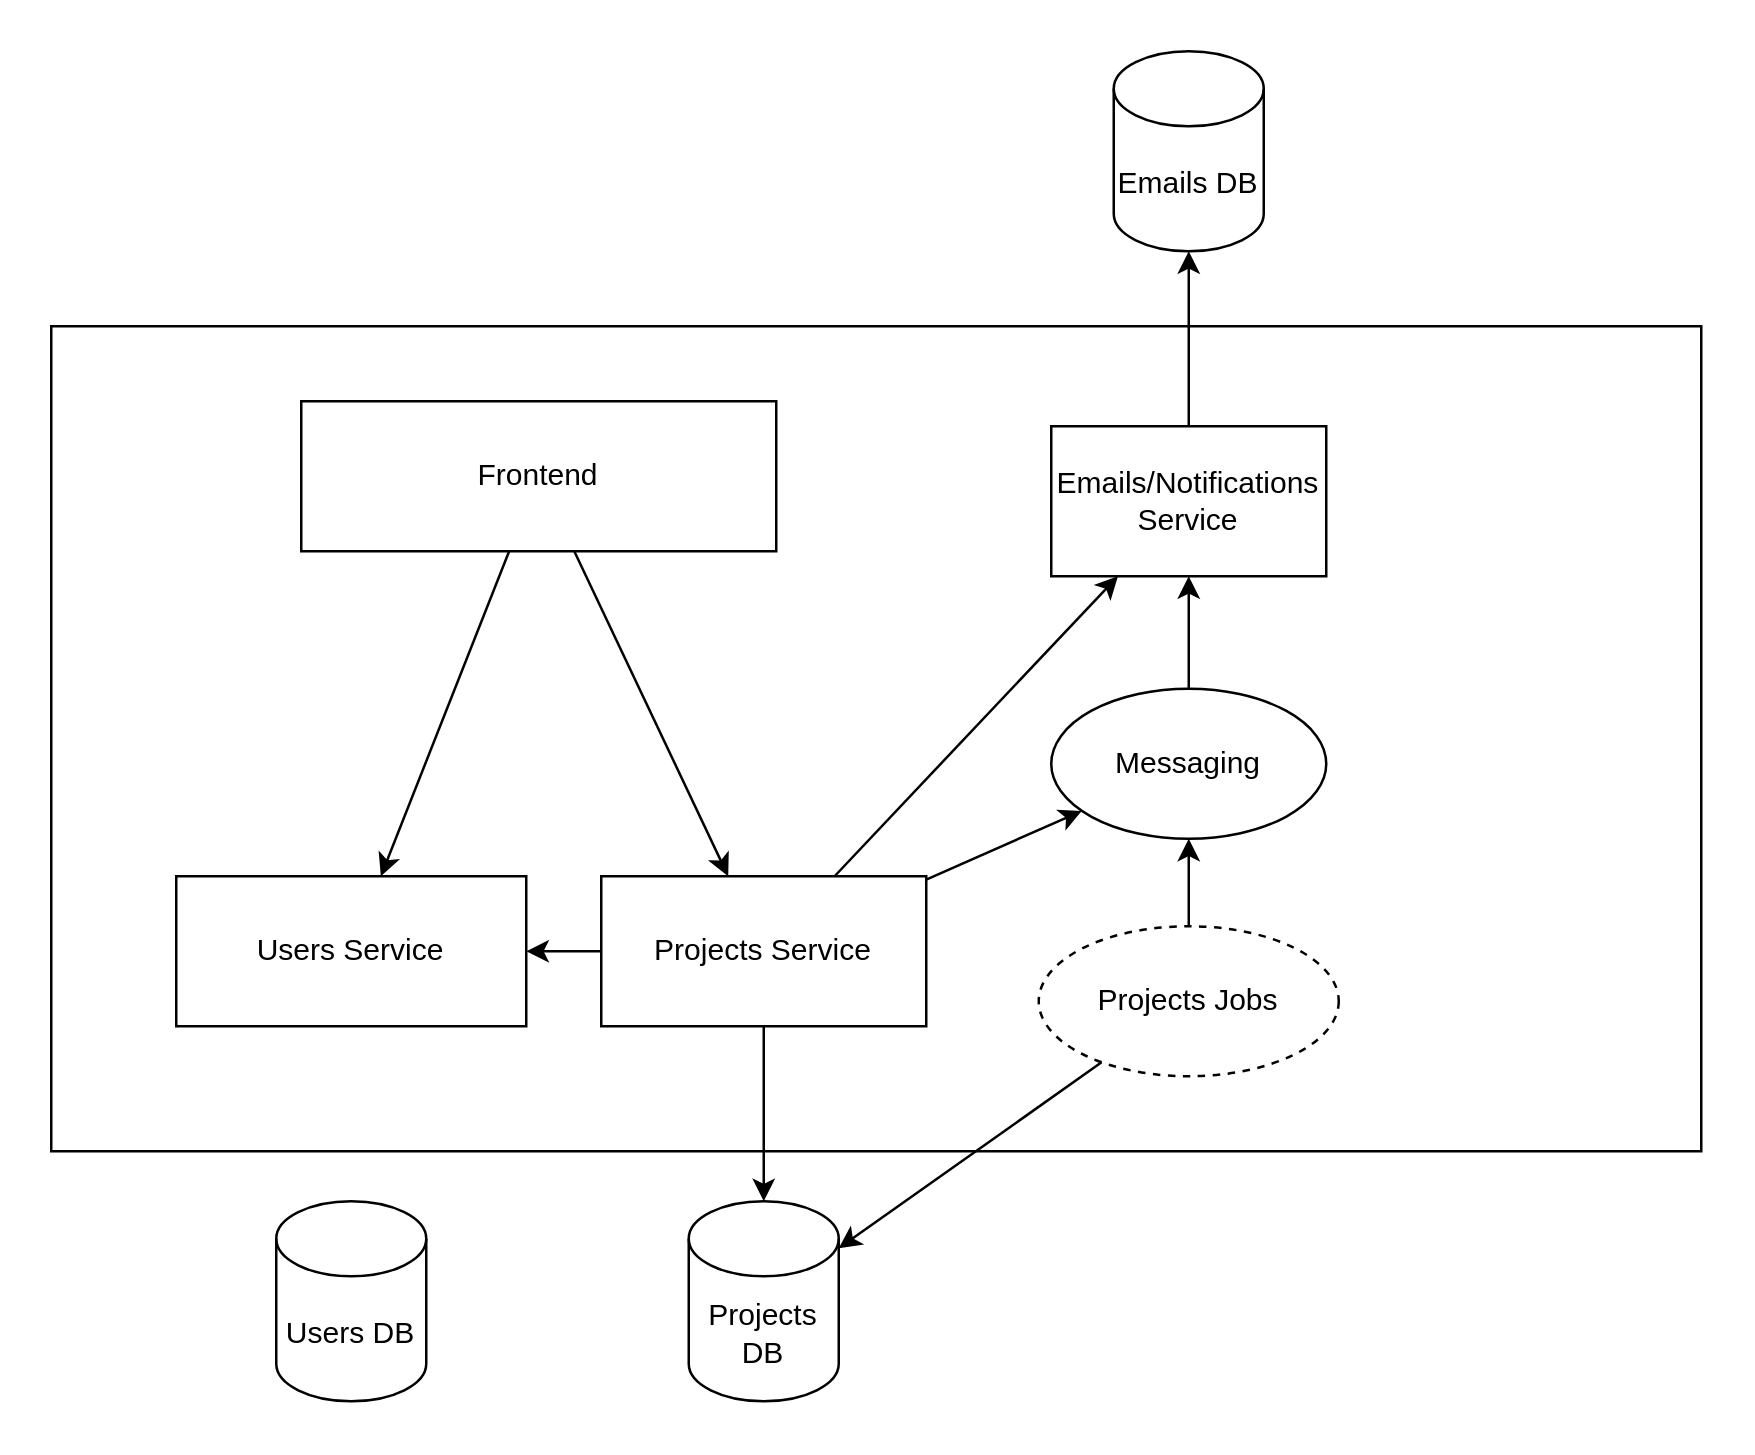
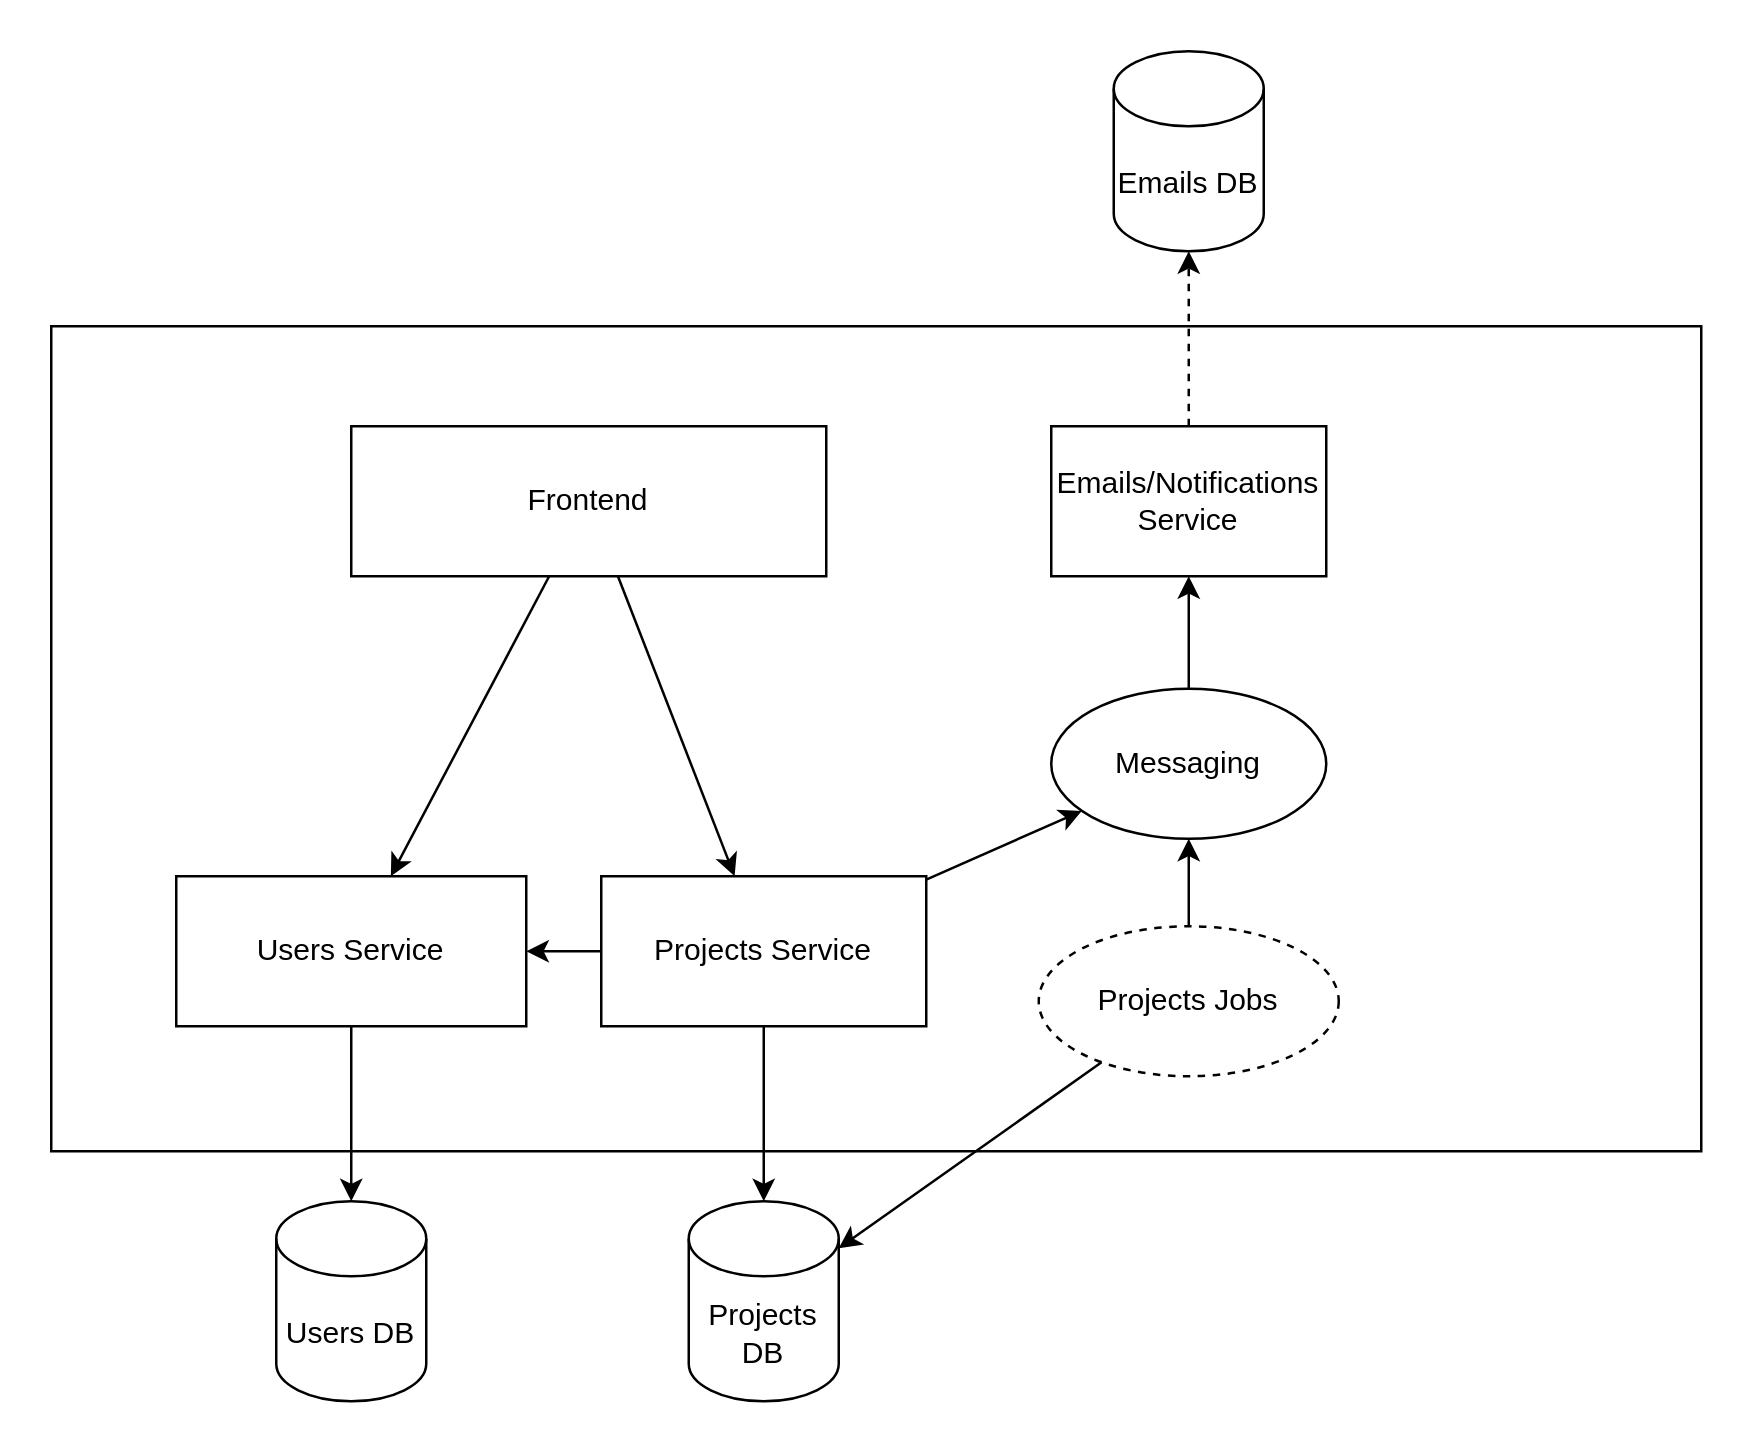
(1189, 349) -> (1189, 349)
(539, 476) -> (589, 501)
(971, 732) -> none
none -> (351, 1105)
